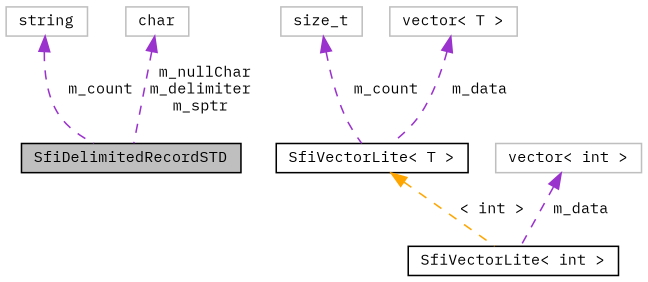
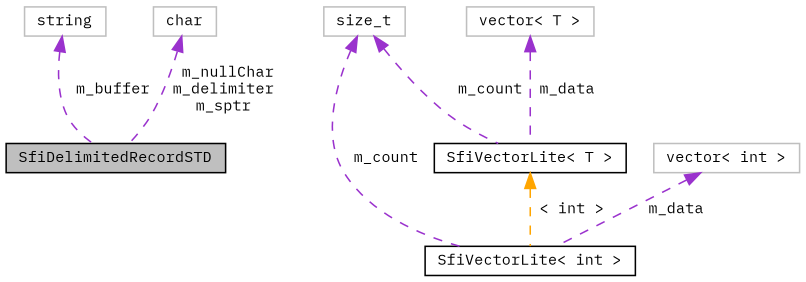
(97, 90) -> (109, 90)
none -> (348, 178)
